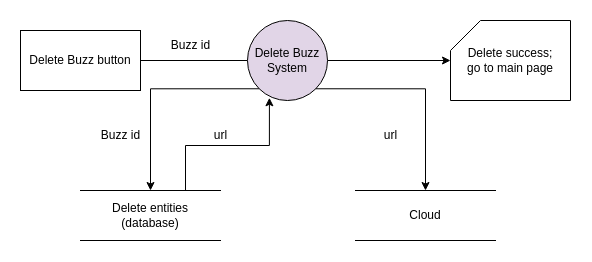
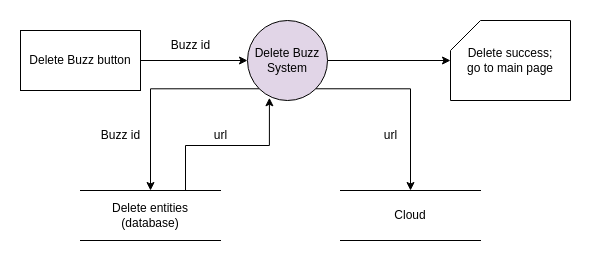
(242, 61) -> (239, 61)
(426, 216) -> (411, 216)
